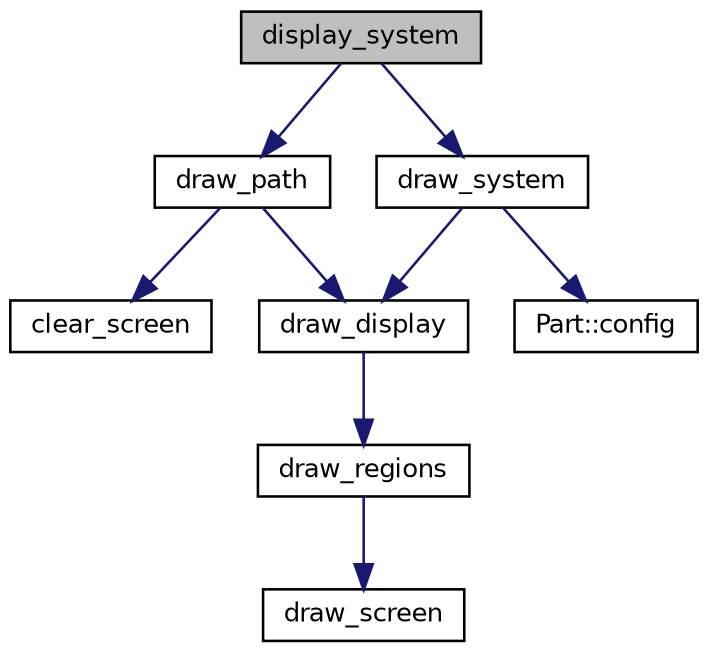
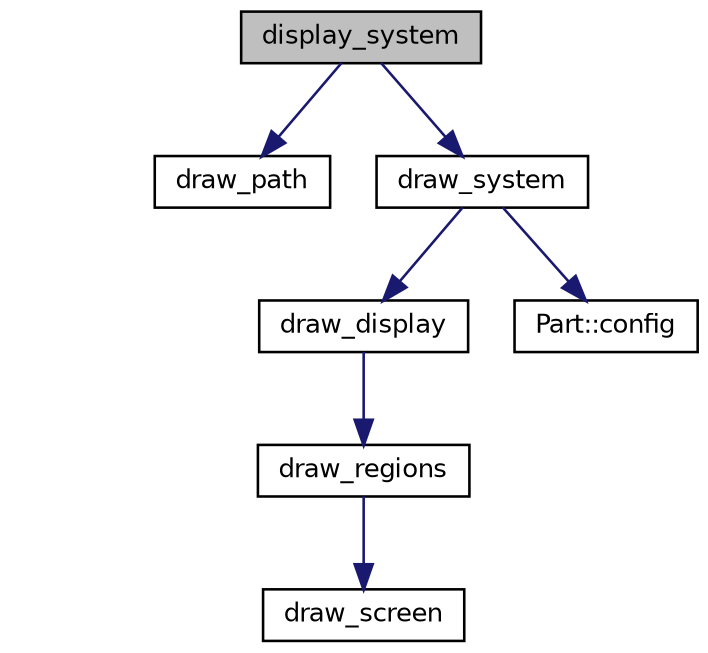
(295, 244) -> none
(111, 326) -> none
